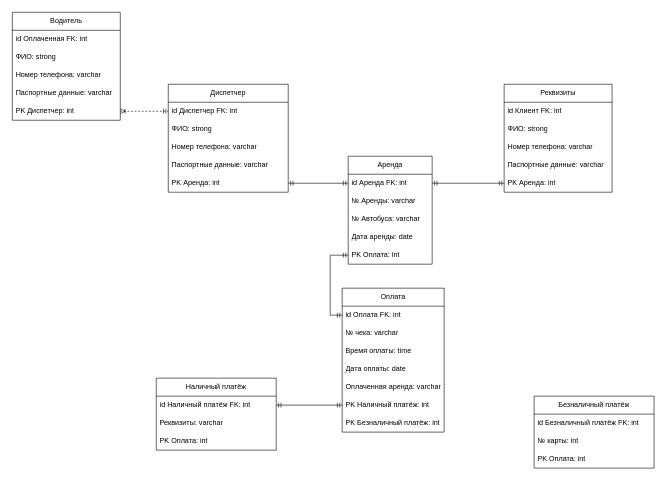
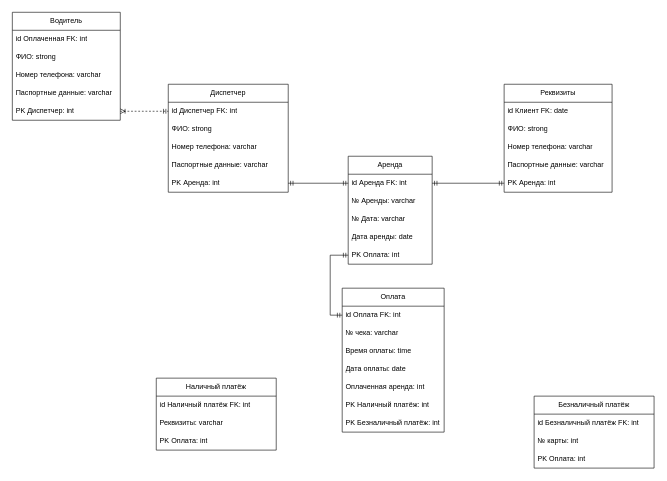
(537, 111) -> (540, 111)
(387, 219) -> (379, 219)
(394, 387) -> (387, 387)
(309, 405) -> none
